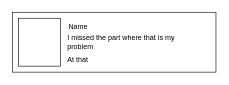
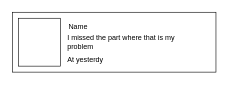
(81, 60) -> (89, 60)
